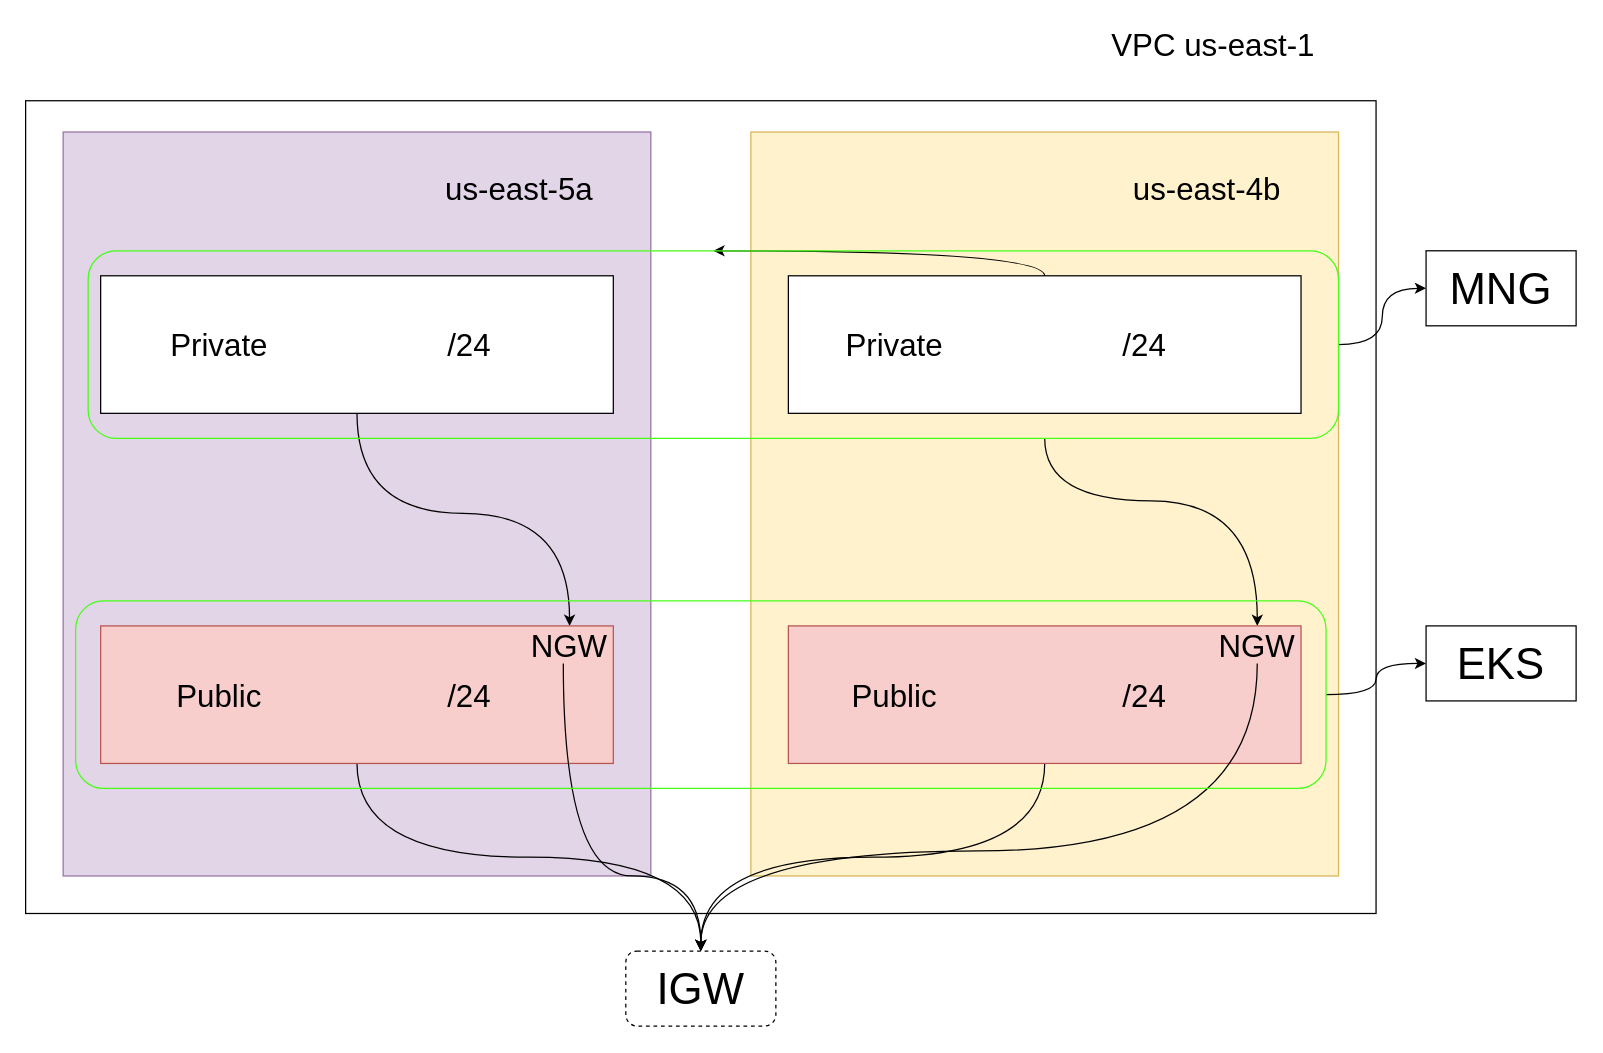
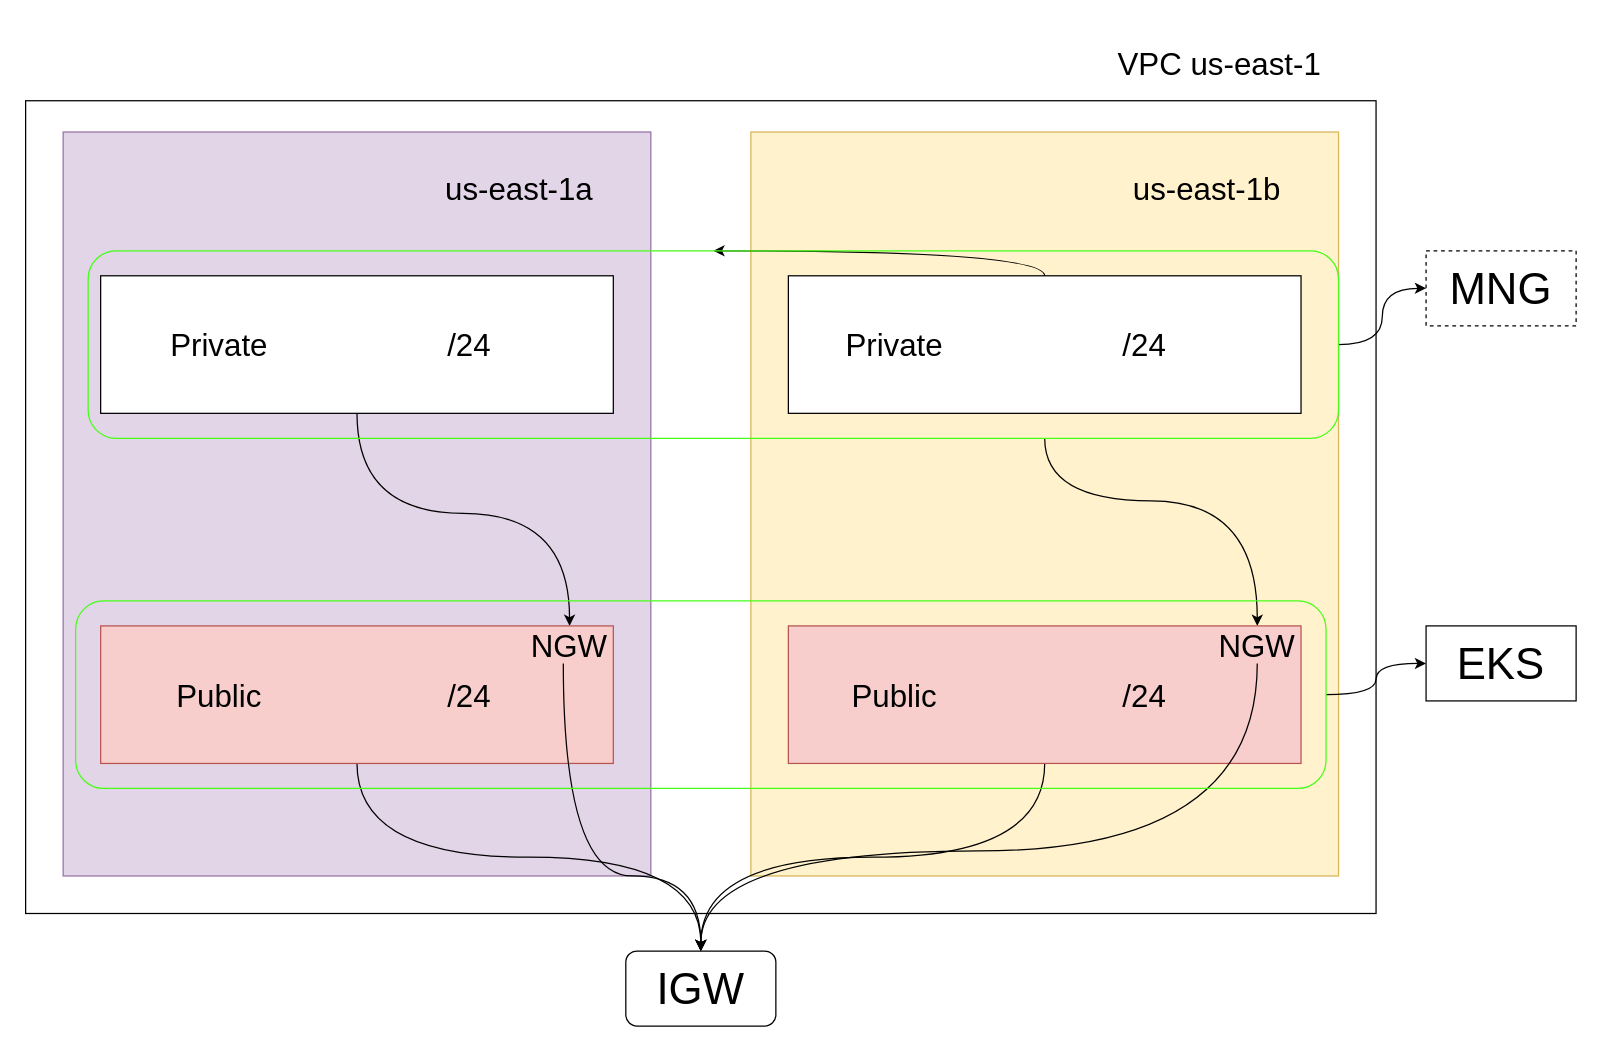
(1213, 44) -> (1219, 63)
(519, 188) -> (519, 188)
(1207, 188) -> (1207, 188)
(1501, 288) -> (1501, 288)
(701, 988) -> (701, 988)
